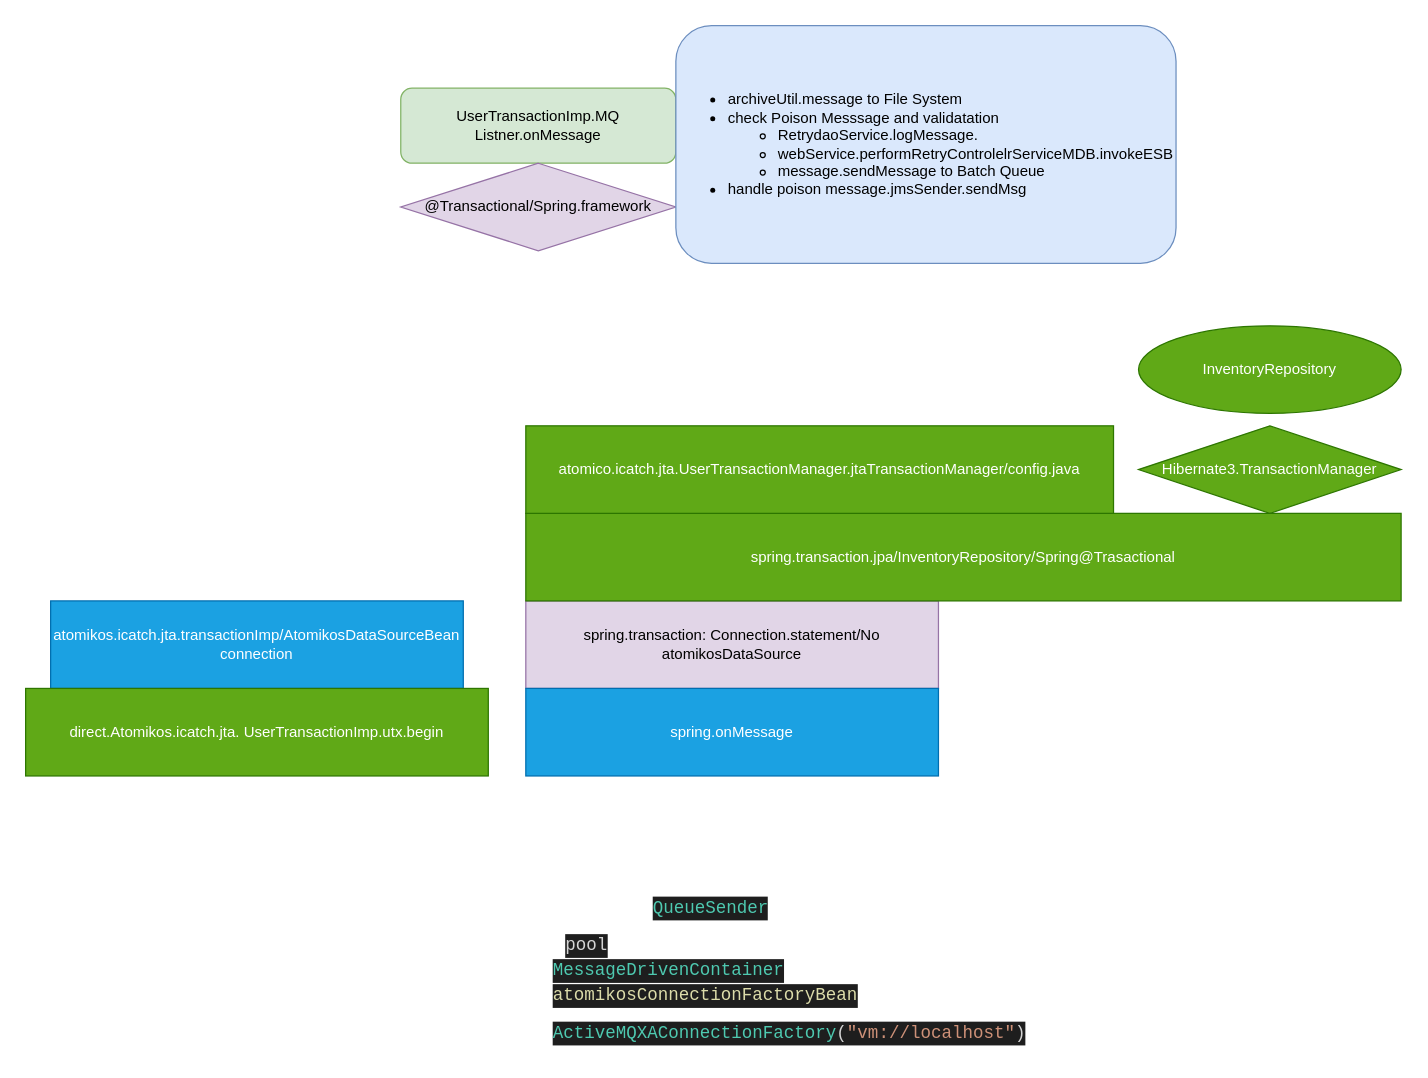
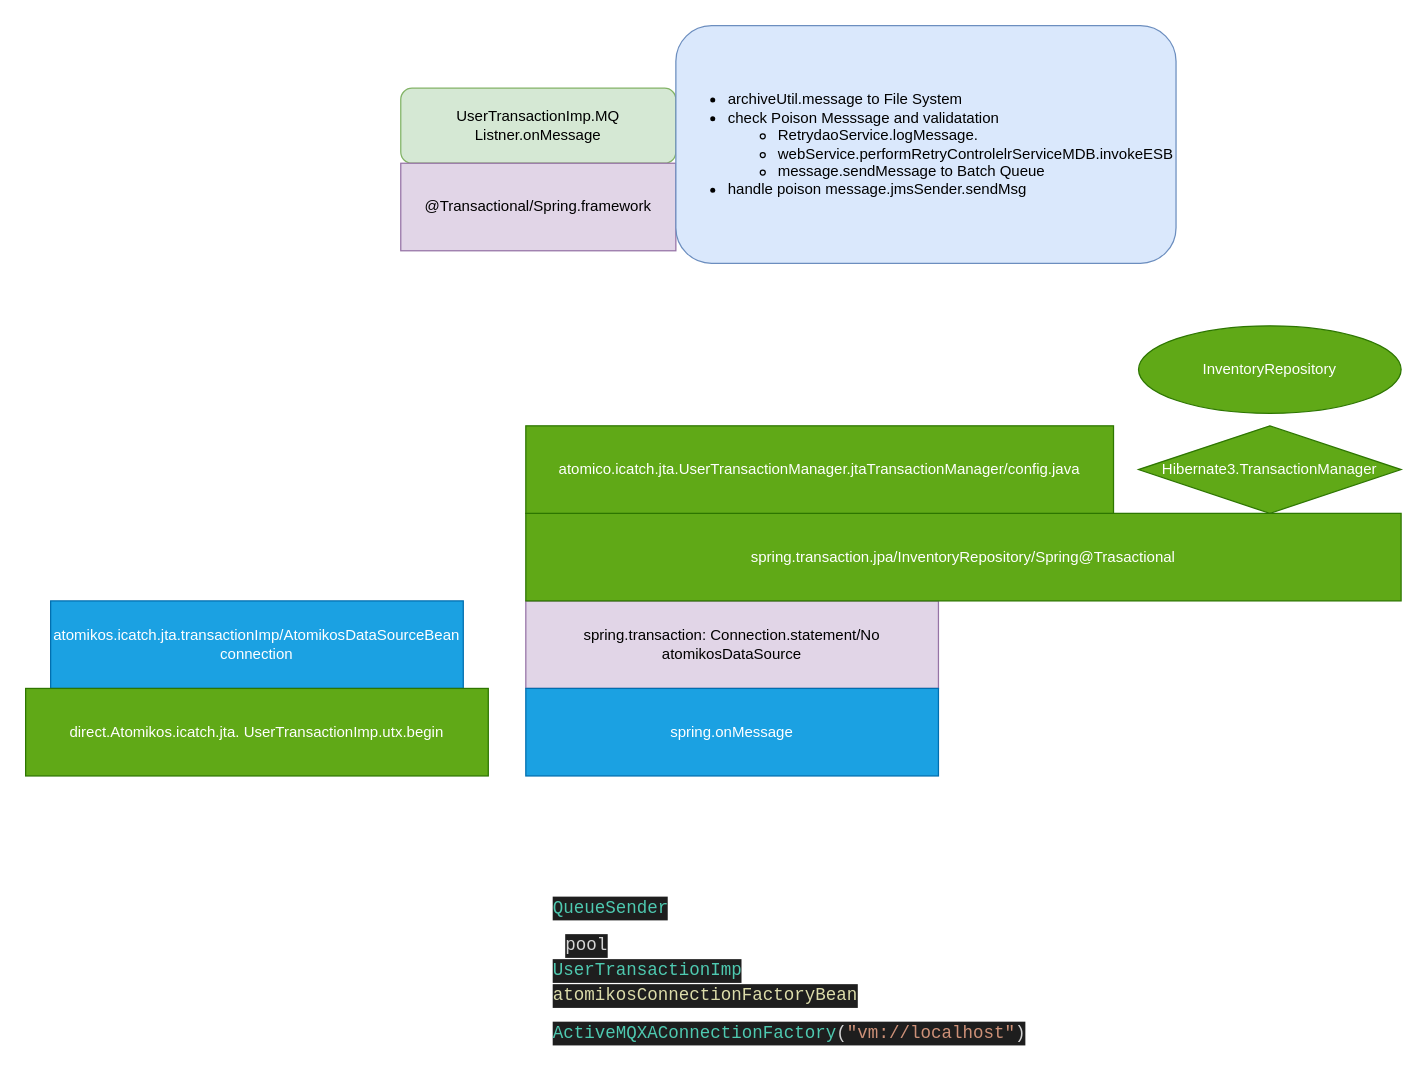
(538, 207) -> (538, 207)
(719, 907) -> (619, 907)
(642, 968) -> (627, 968)
